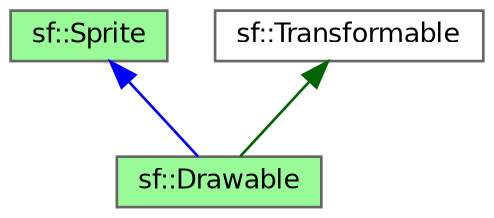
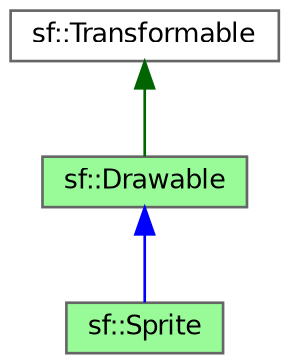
(163, 119) -> (145, 269)
